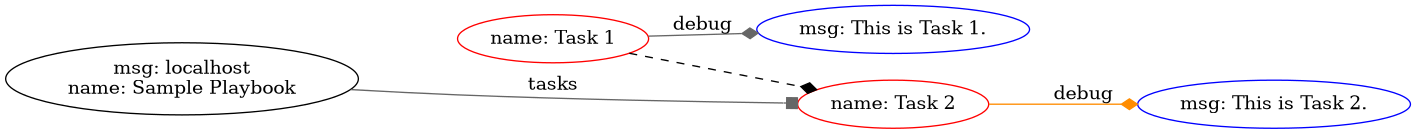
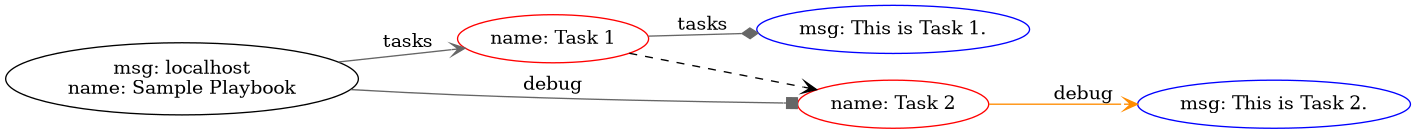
(703, 25) -> (703, 25)
none -> (395, 56)
(716, 70) -> (716, 70)
(553, 85) -> (553, 85)
(1055, 104) -> (1055, 104)
